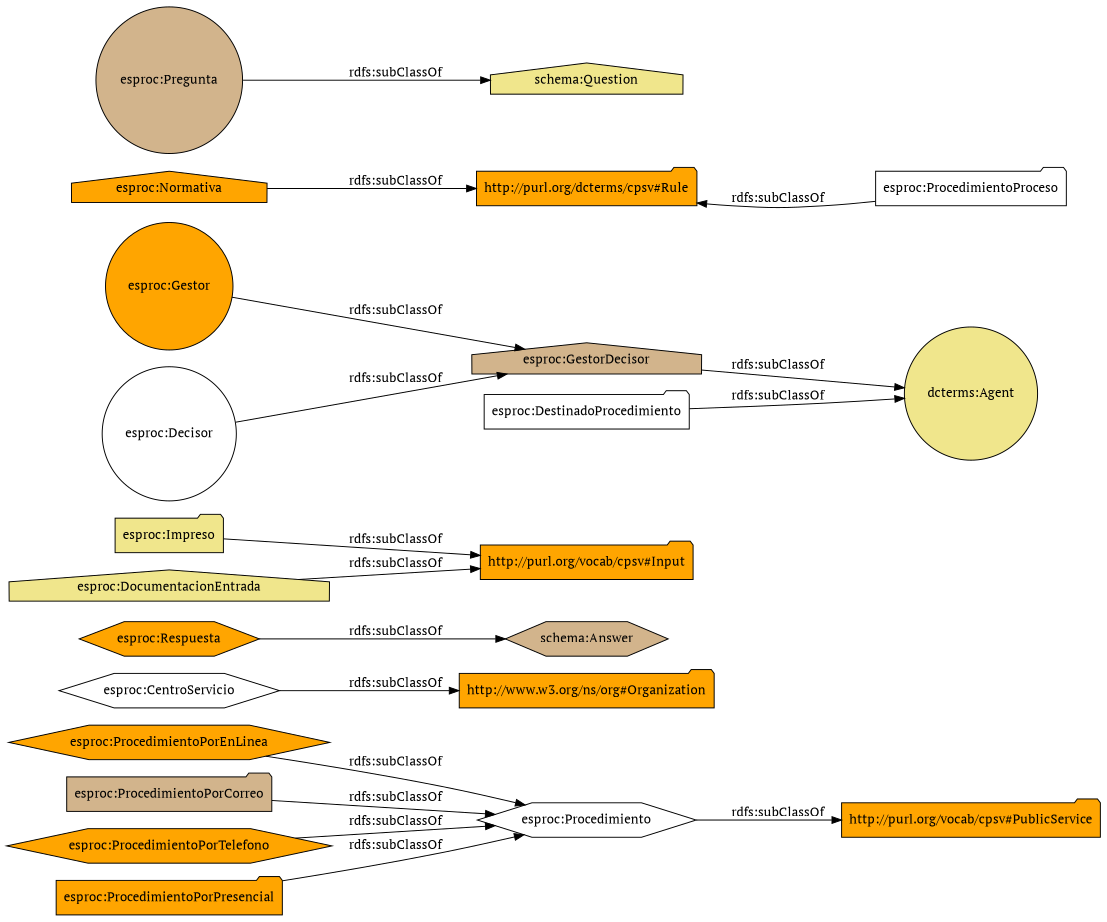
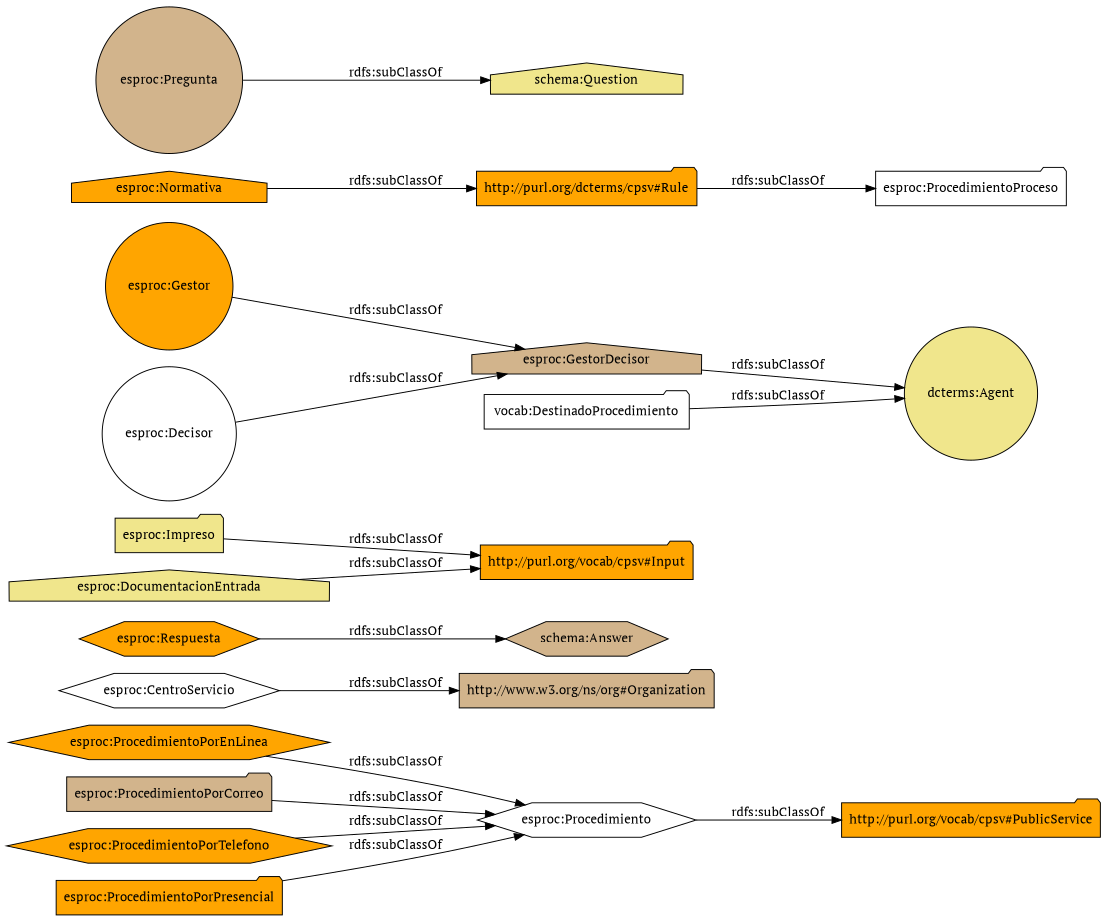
(791, 207) -> (781, 188)
(587, 412) -> (587, 412)
(587, 691) -> (587, 691)
